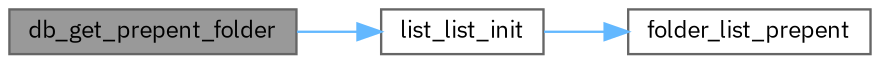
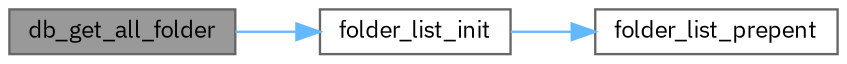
(153, 32) -> (122, 32)
(462, 32) -> (415, 32)
